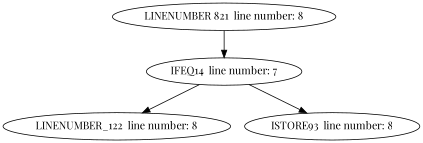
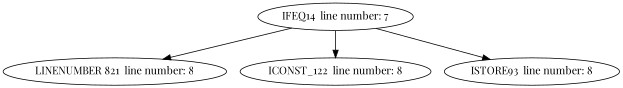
(224, 40) -> (231, 43)
(117, 126) -> (336, 72)
